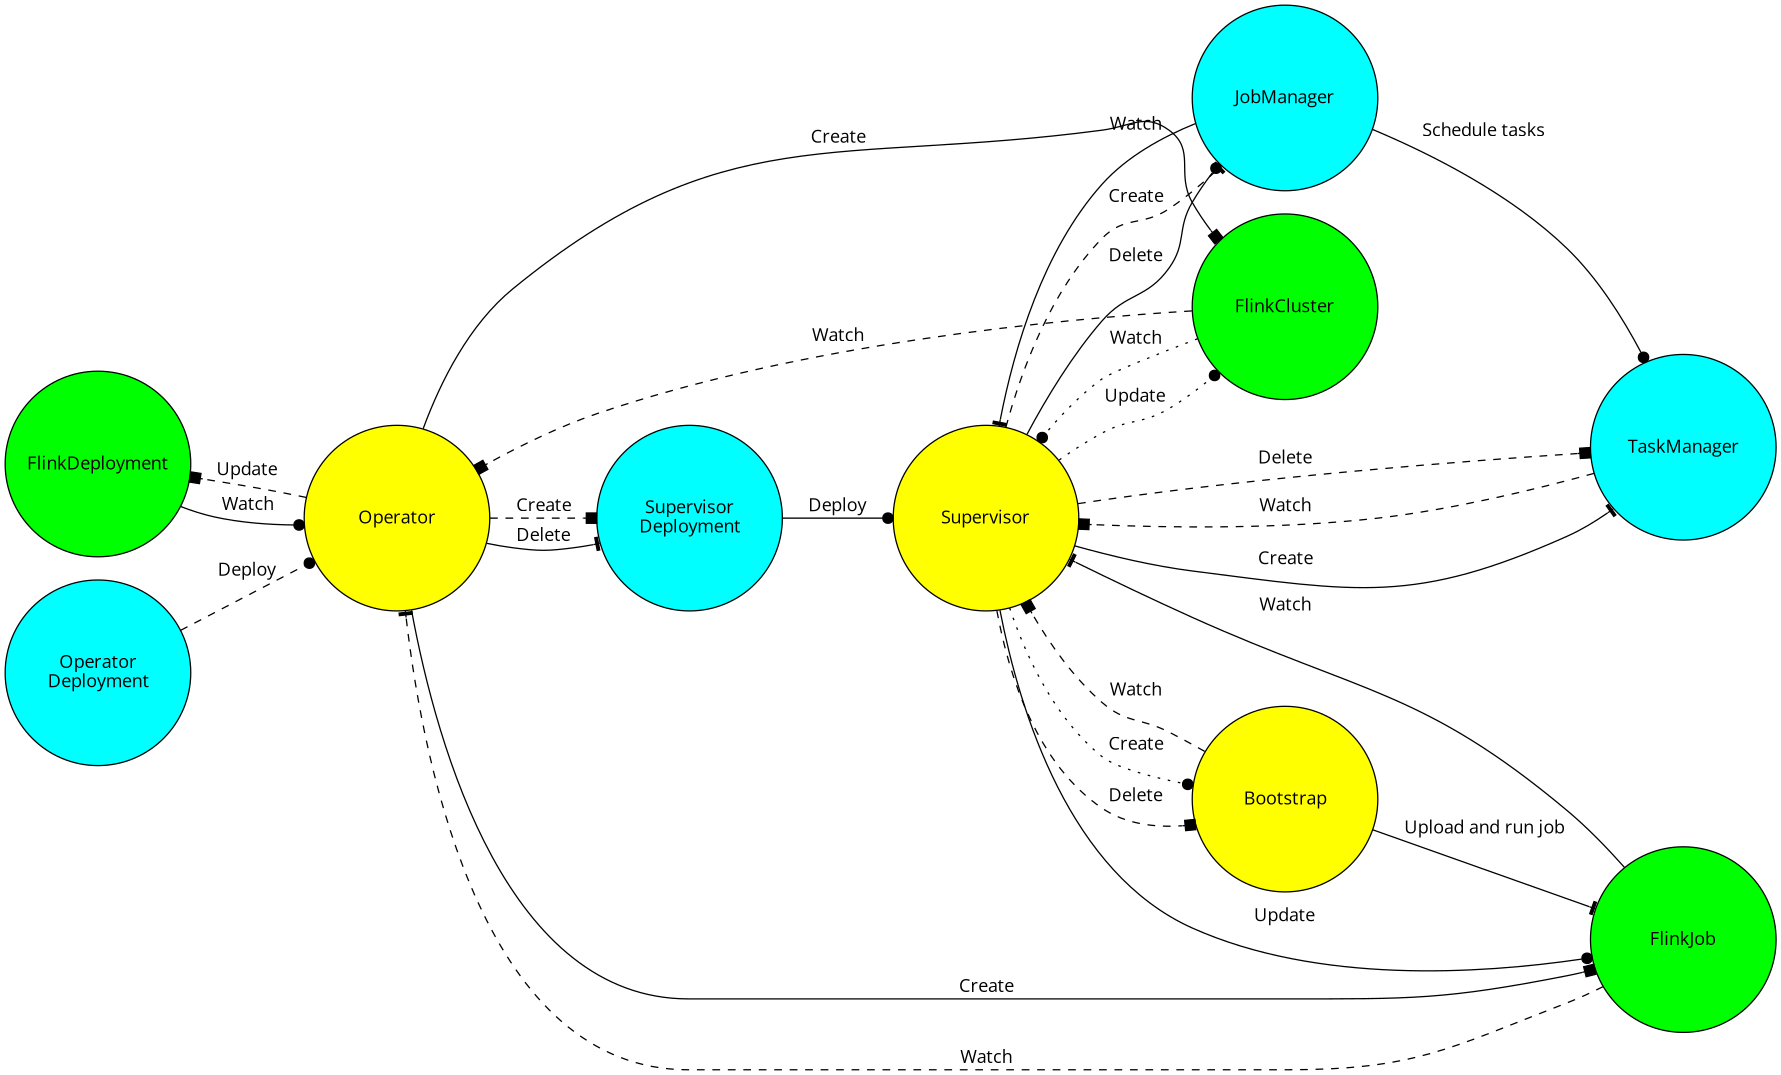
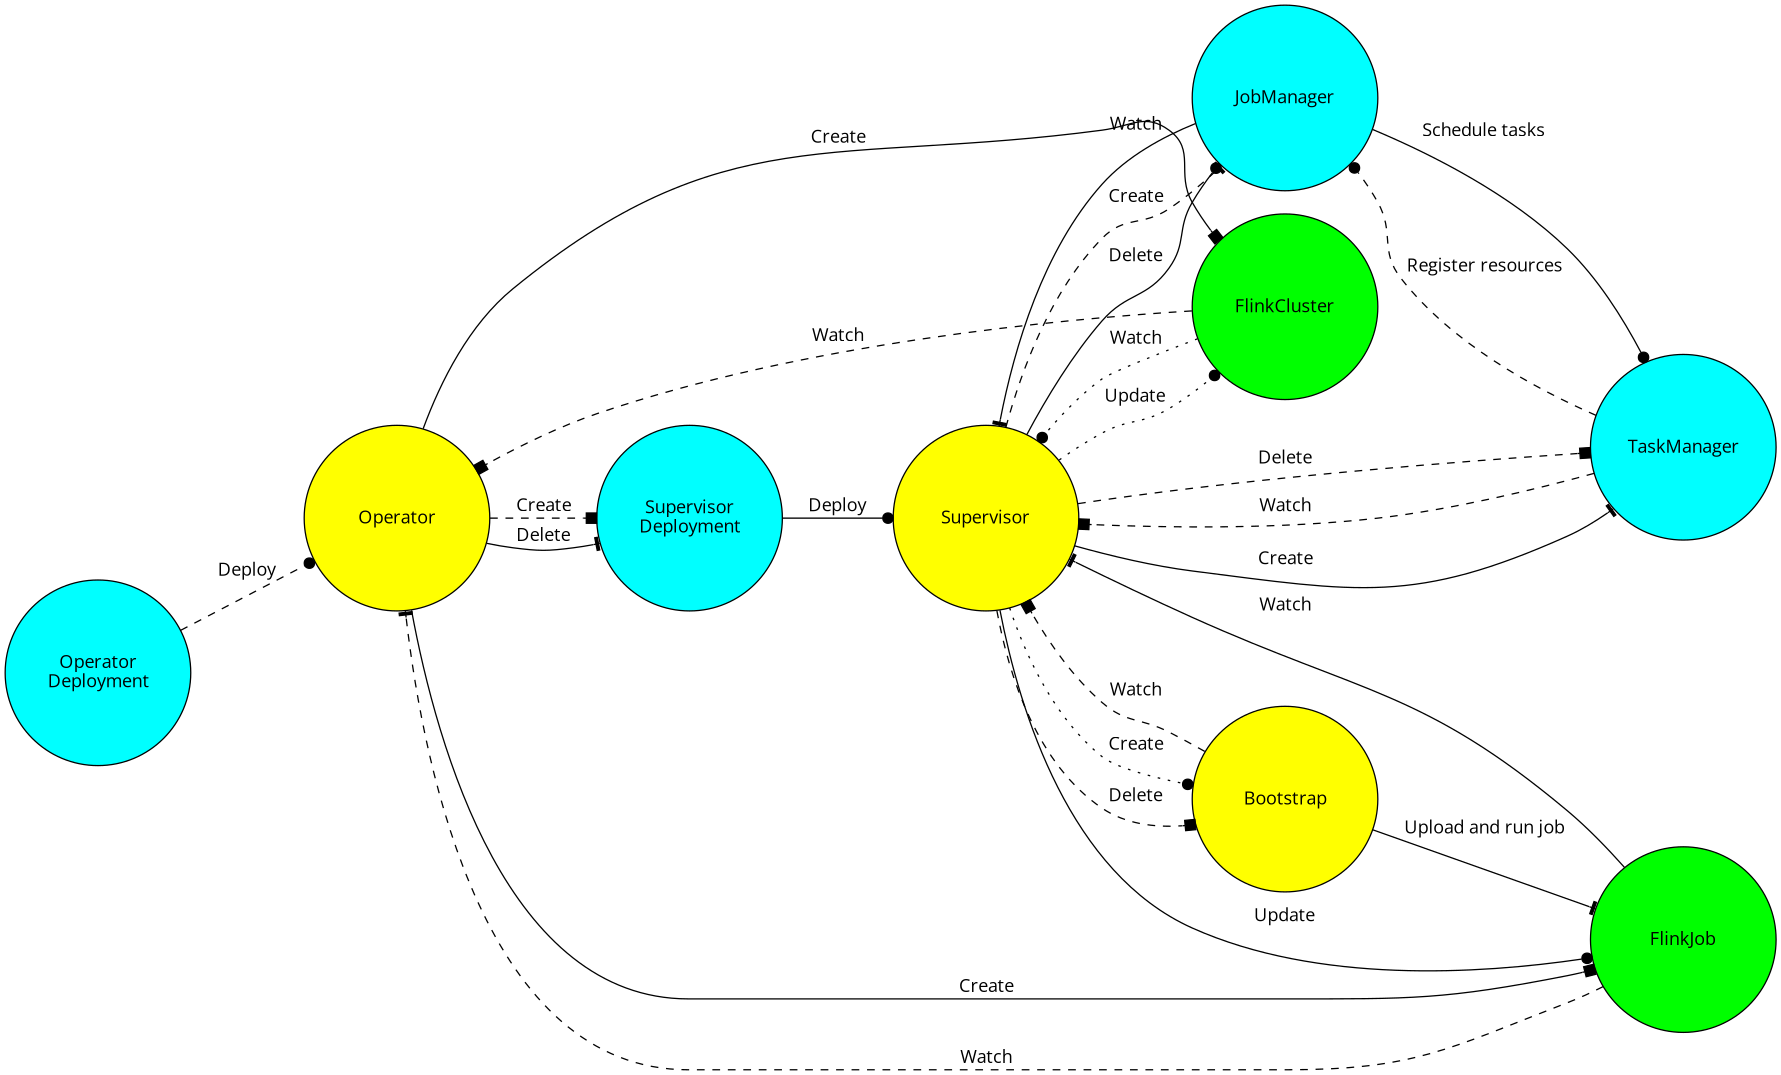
none -> (1444, 323)
(98, 464) -> none
